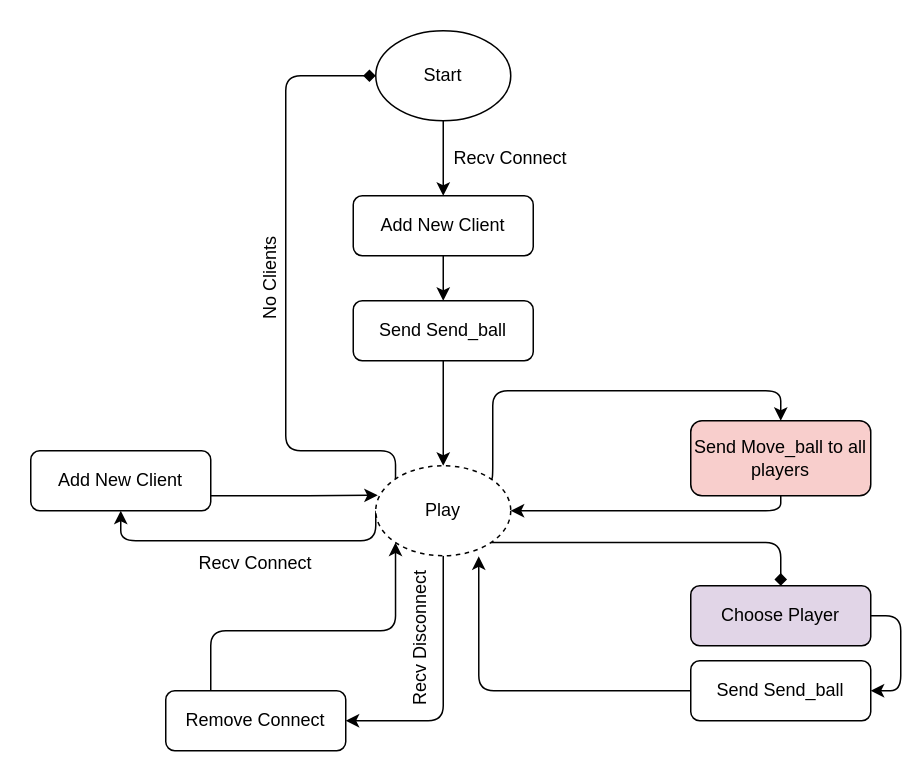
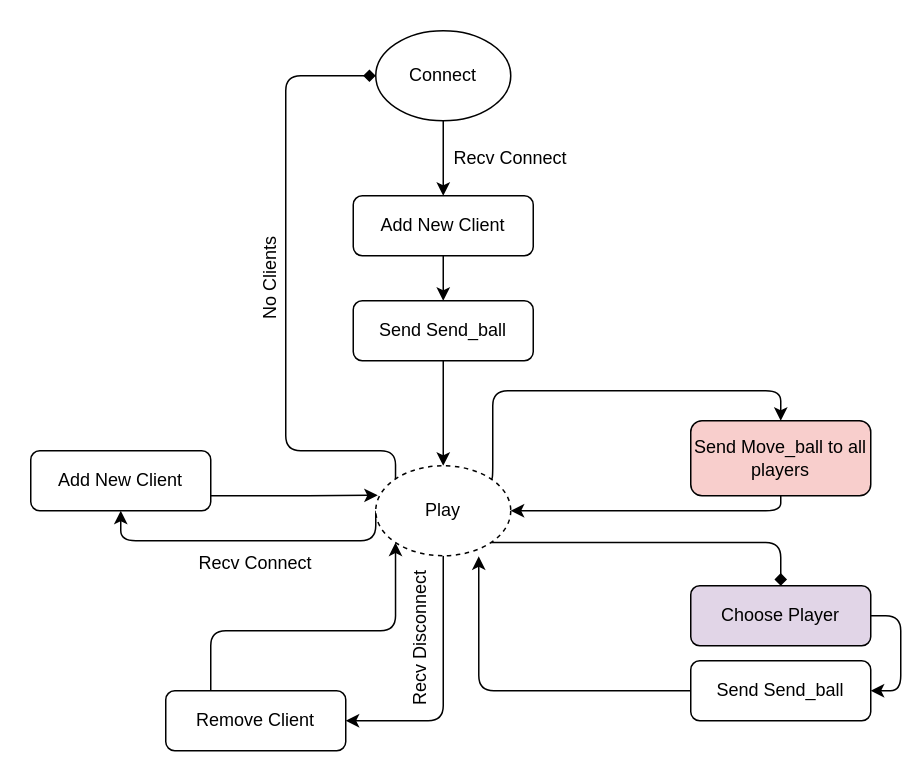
(443, 76) -> (443, 76)
(256, 721) -> (256, 721)
